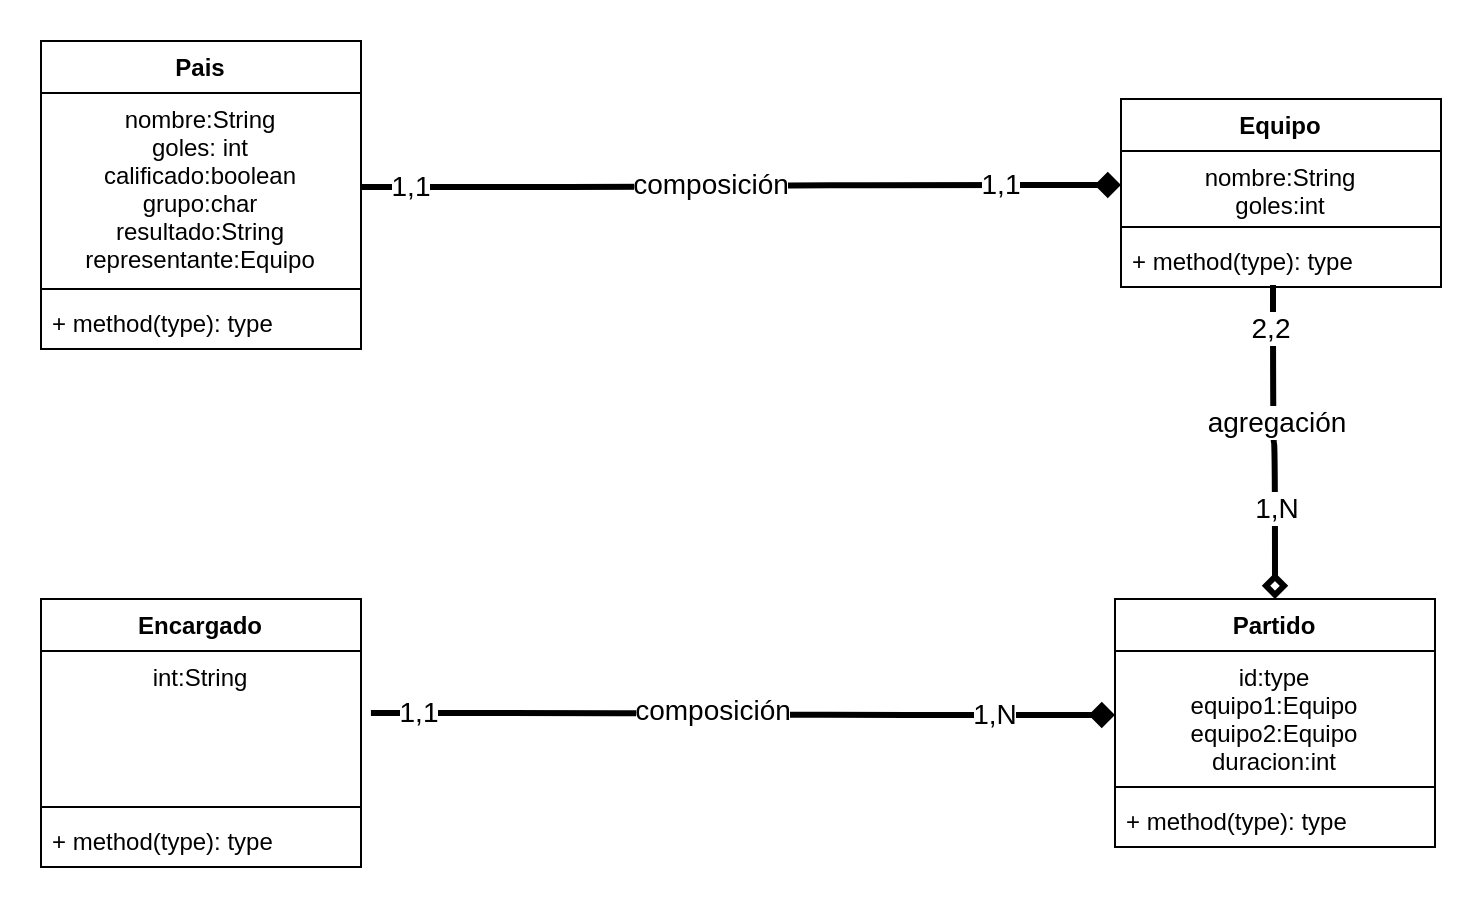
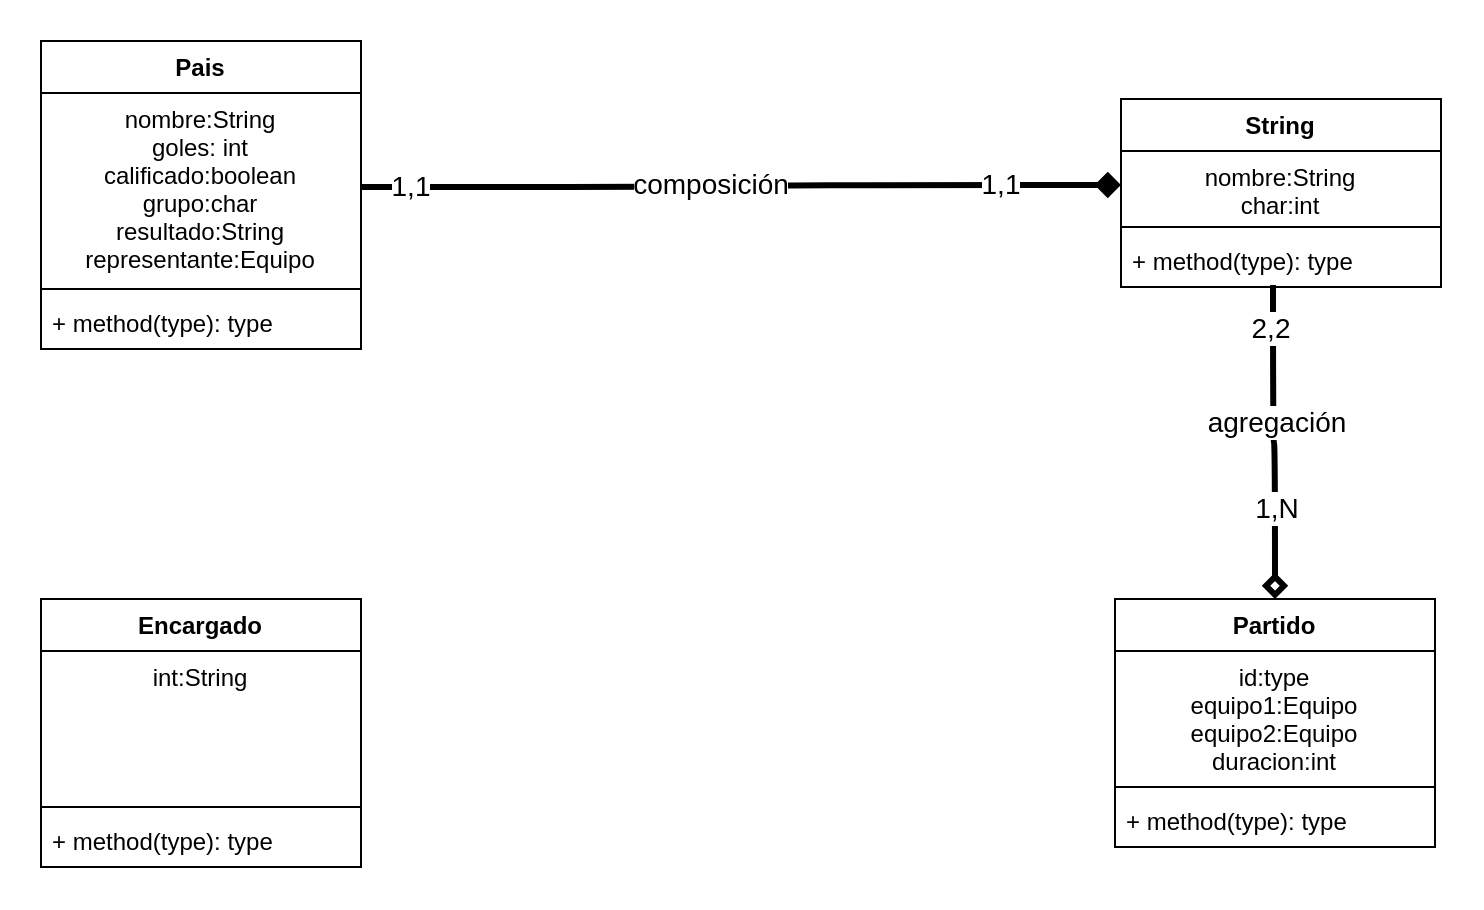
(1280, 126) -> (1280, 126)
(1280, 178) -> (1280, 178)
(704, 713) -> none
